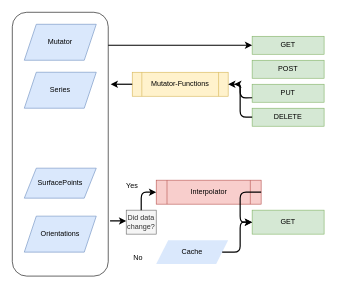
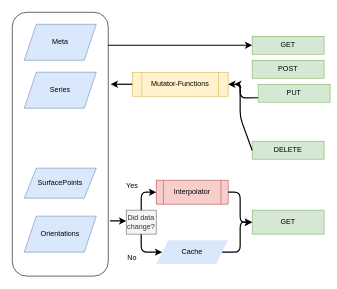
(60, 42) -> (60, 42)
(288, 93) -> (294, 93)
(288, 117) -> (288, 150)
(209, 192) -> (192, 192)
none -> (142, 250)
(138, 258) -> (132, 258)
